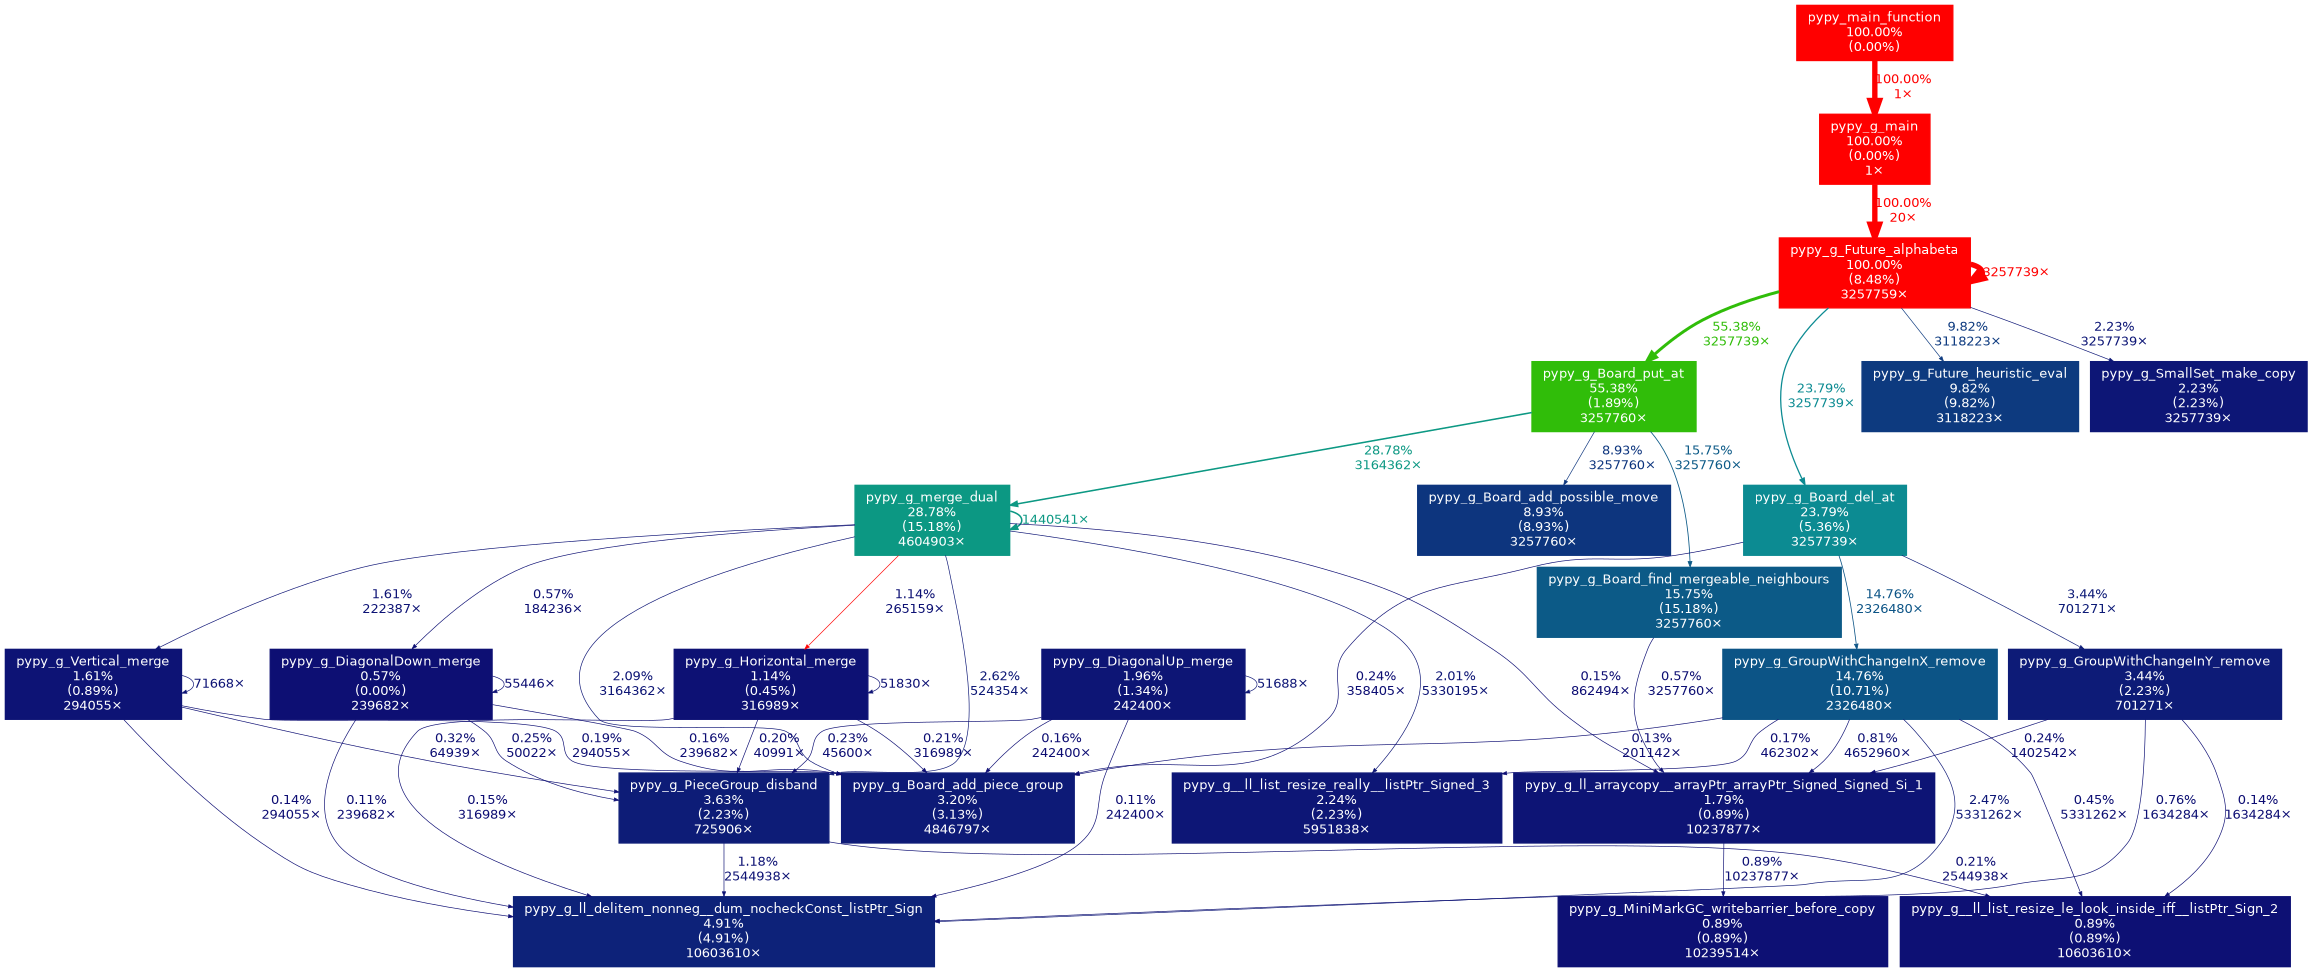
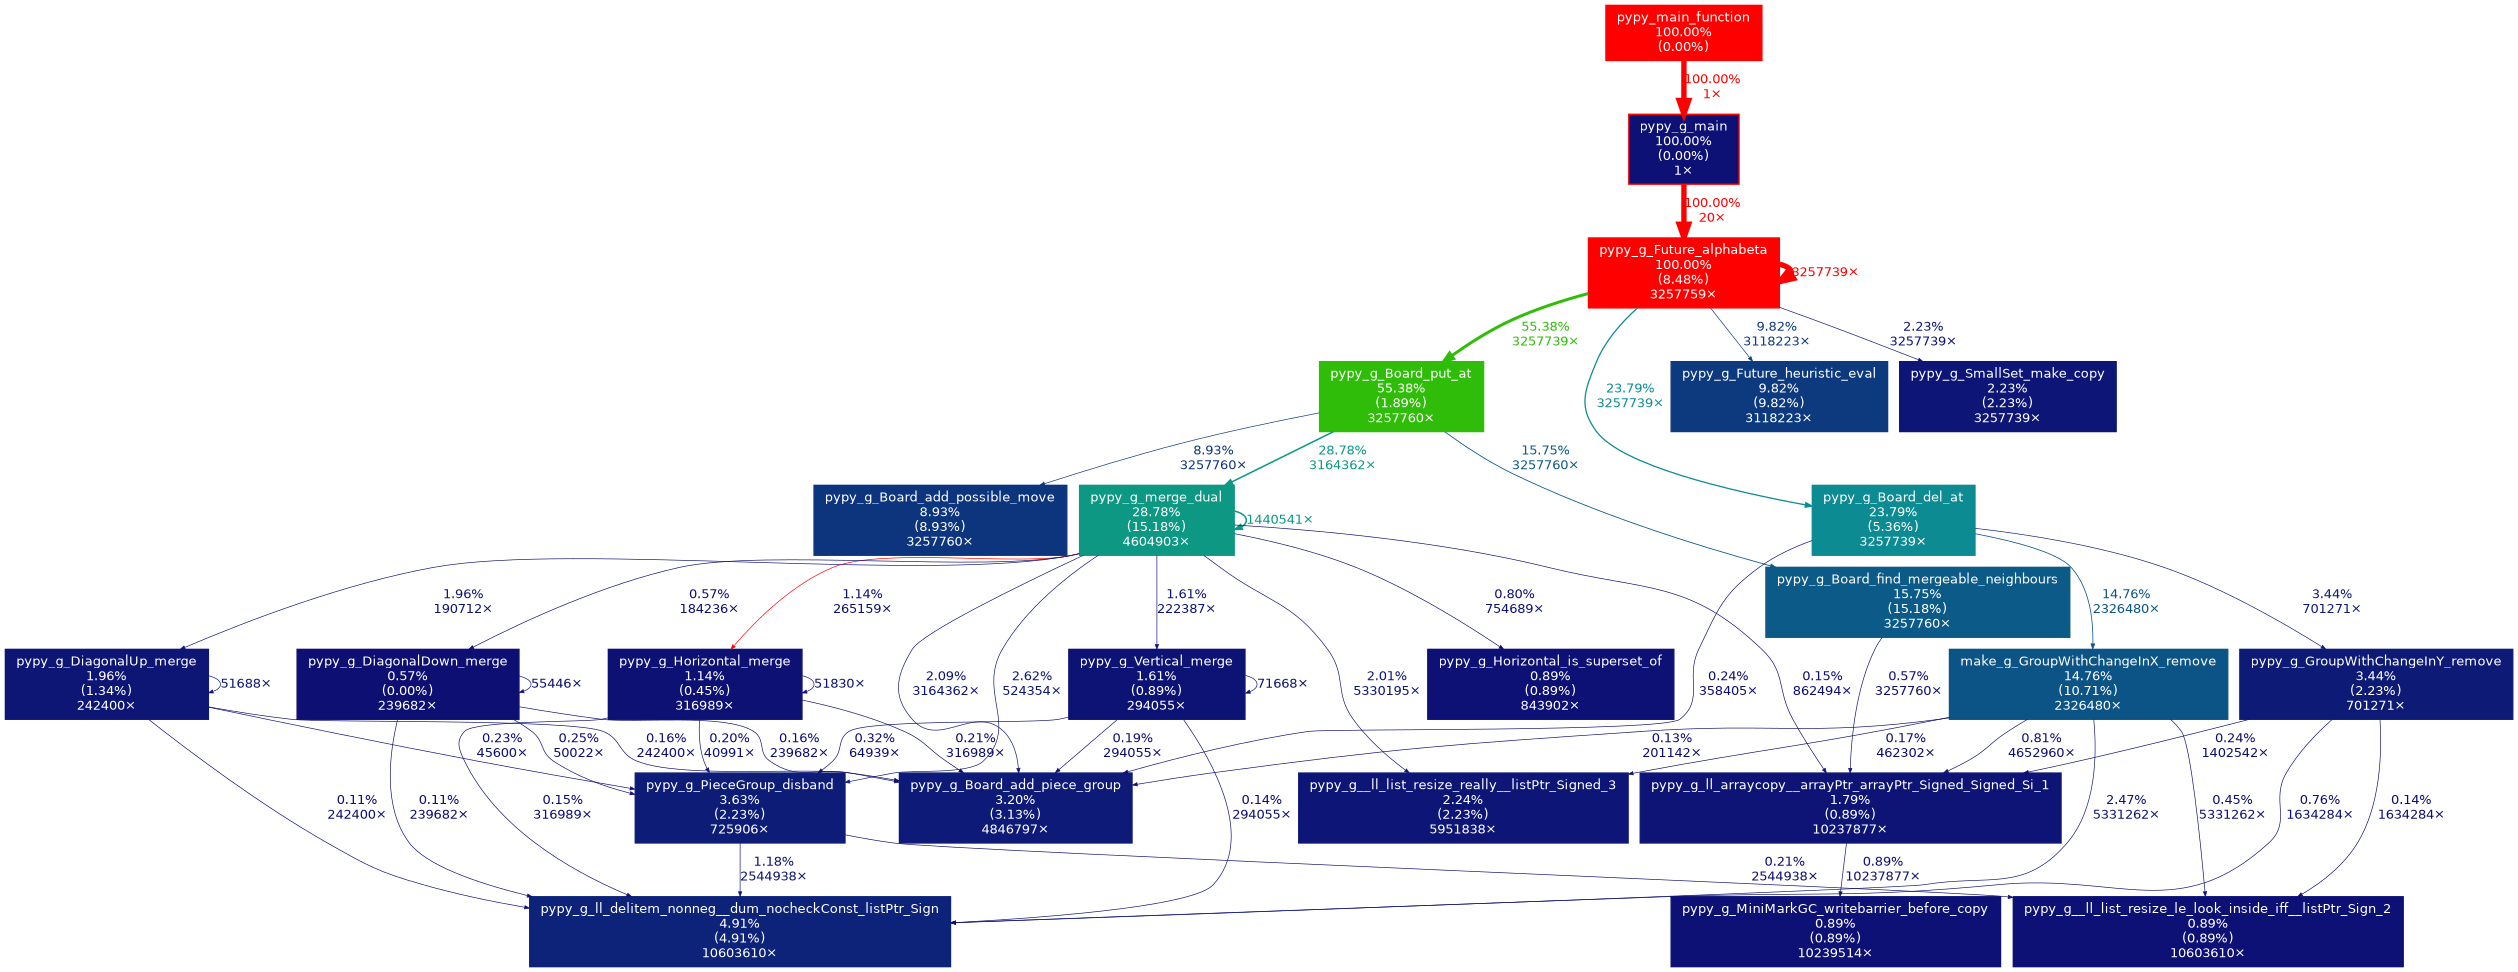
(1875, 149) -> (1684, 149)
none -> (626, 559)
none -> (1551, 684)
(1860, 684) -> (2089, 684)
